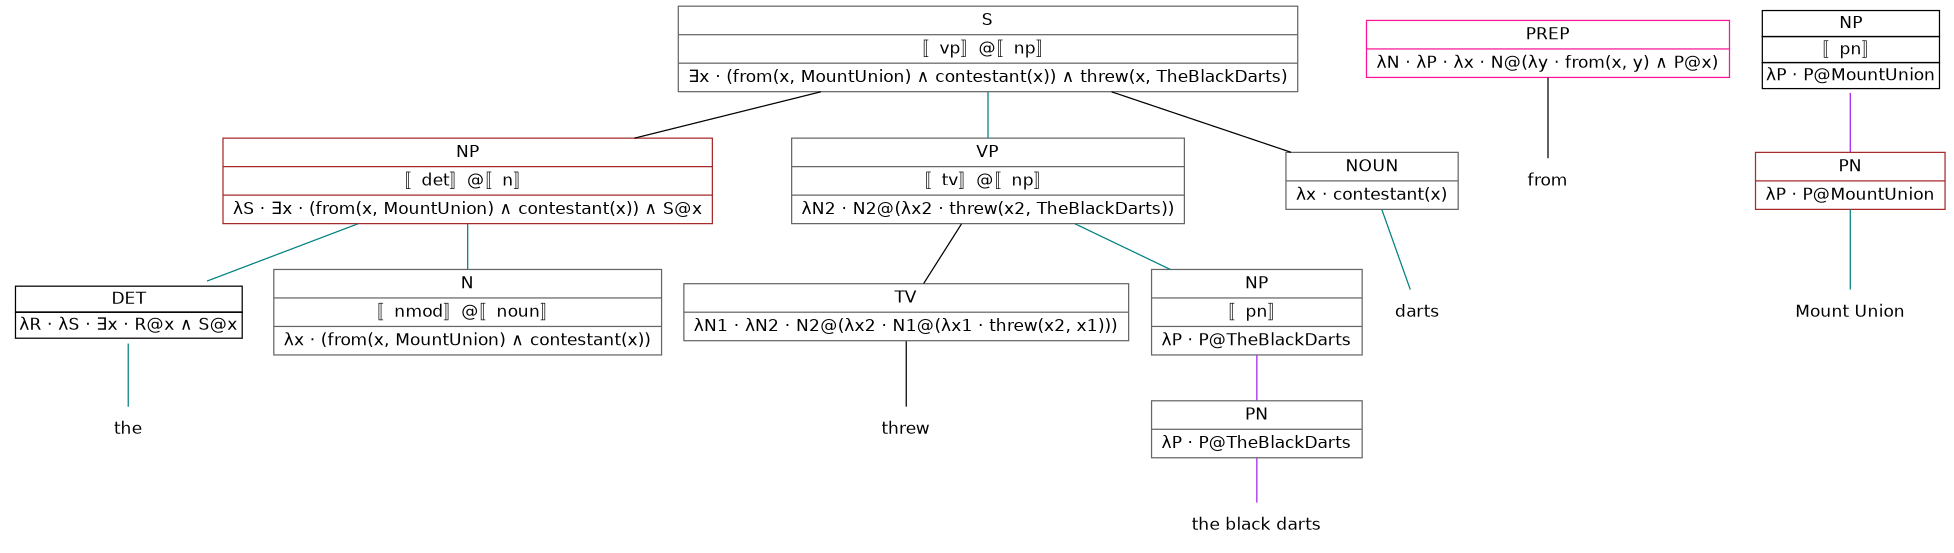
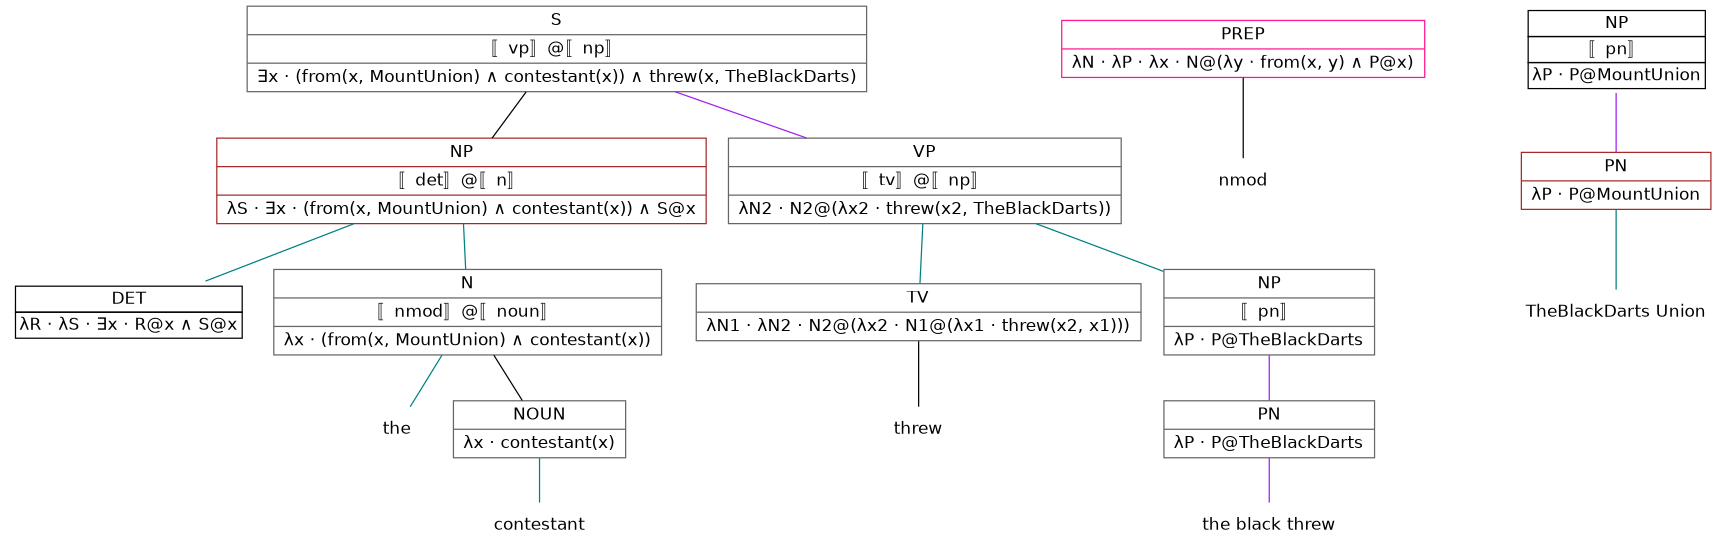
(988, 115) -> (741, 115)
(1201, 122) -> (508, 378)
(1548, 181) -> (1243, 181)
(943, 254) -> (921, 254)
(1418, 312) -> (540, 525)
(1850, 312) -> (1616, 312)
(128, 375) -> (426, 381)
(1257, 525) -> (1269, 525)
